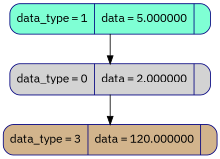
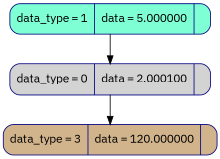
(144, 79) -> (144, 79)
